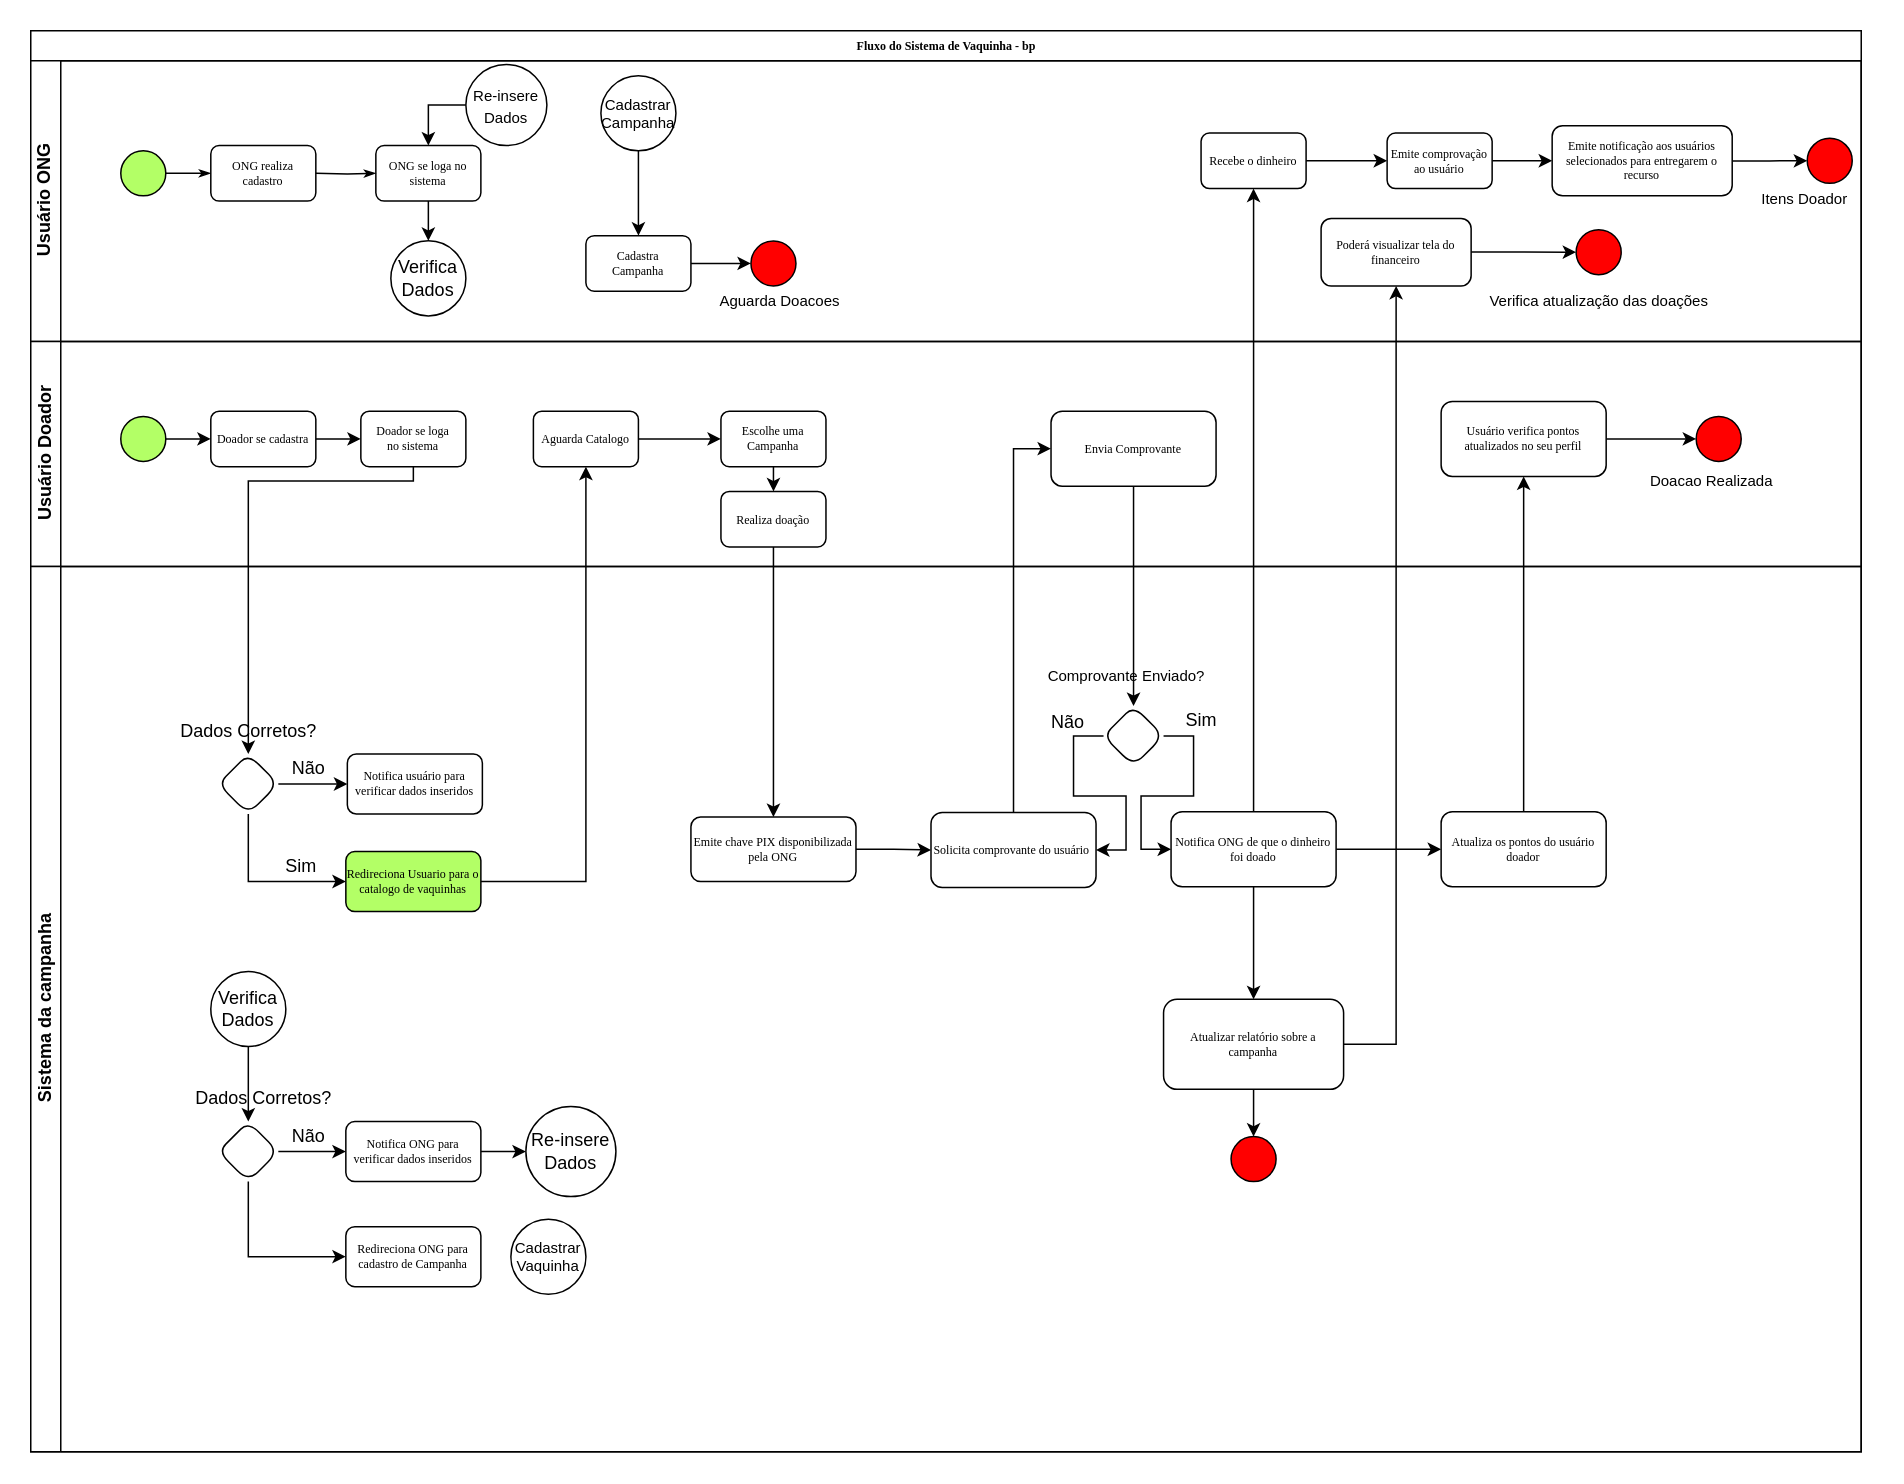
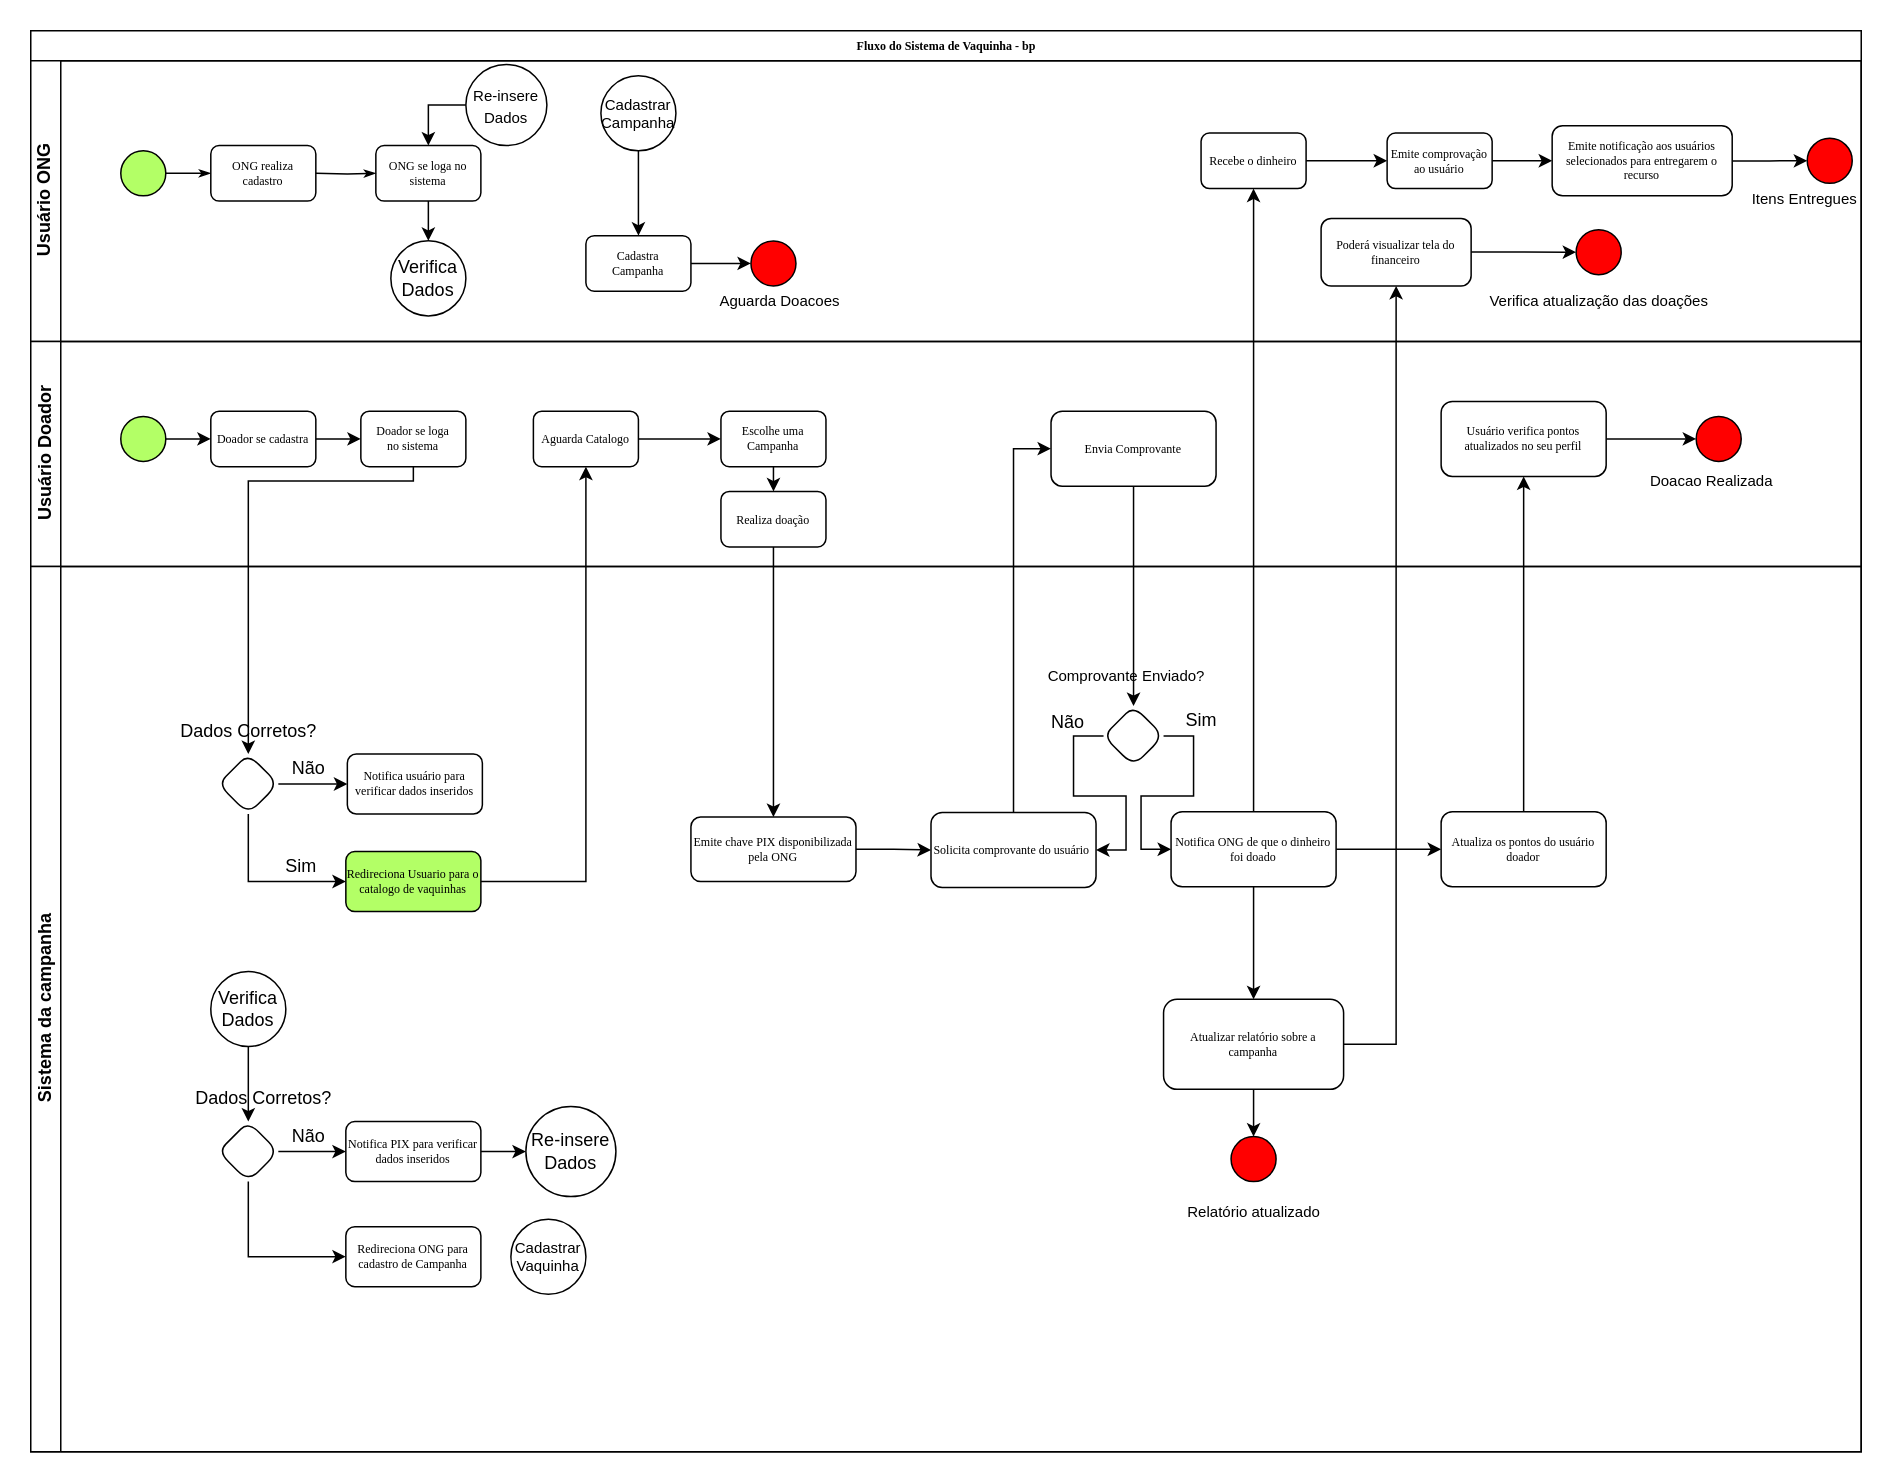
(1805, 199) -> (1805, 199)
(413, 1151) -> (413, 1151)
none -> (1253, 1211)
